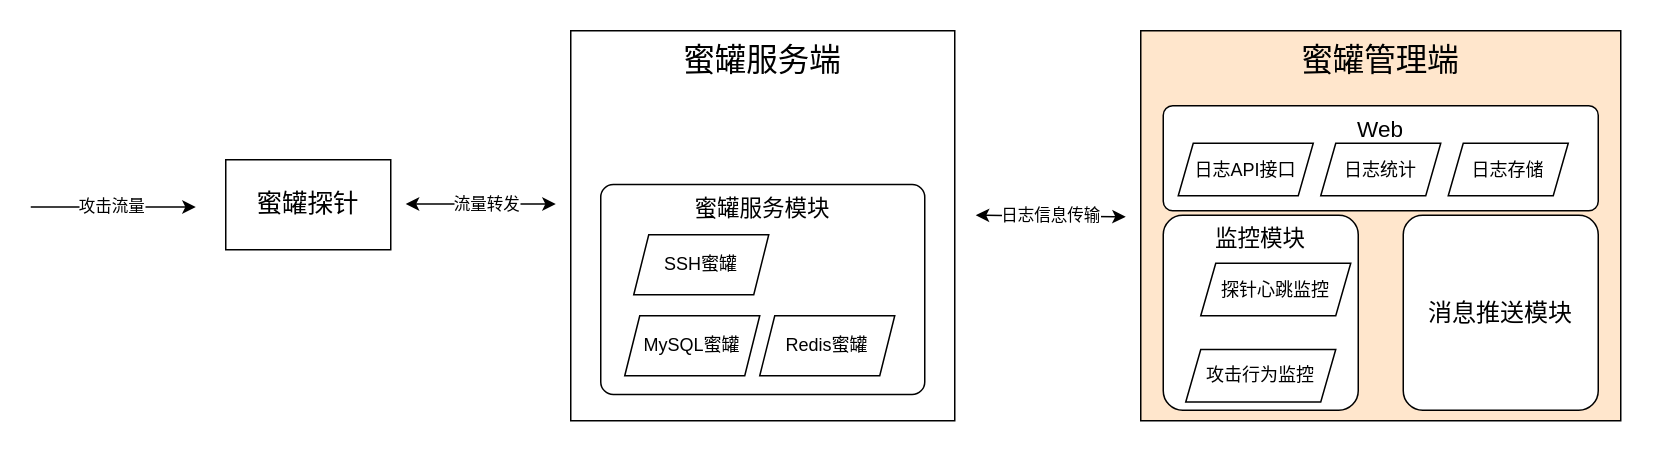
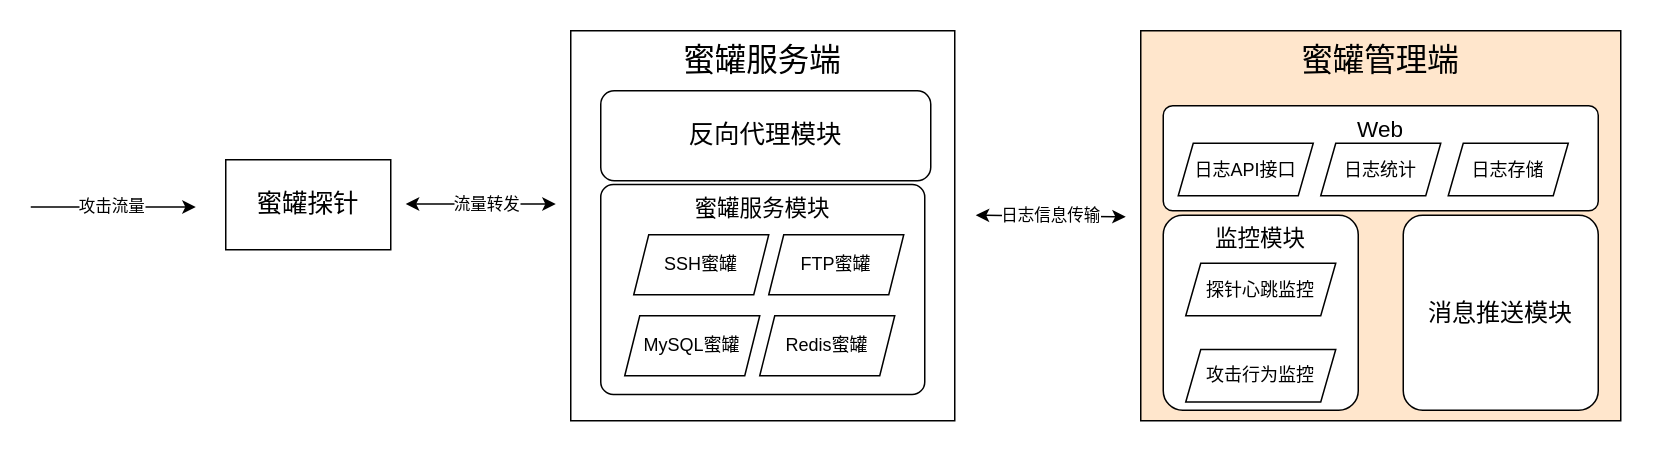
none -> (766, 136)
none -> (836, 265)
(1276, 290) -> (1261, 290)
